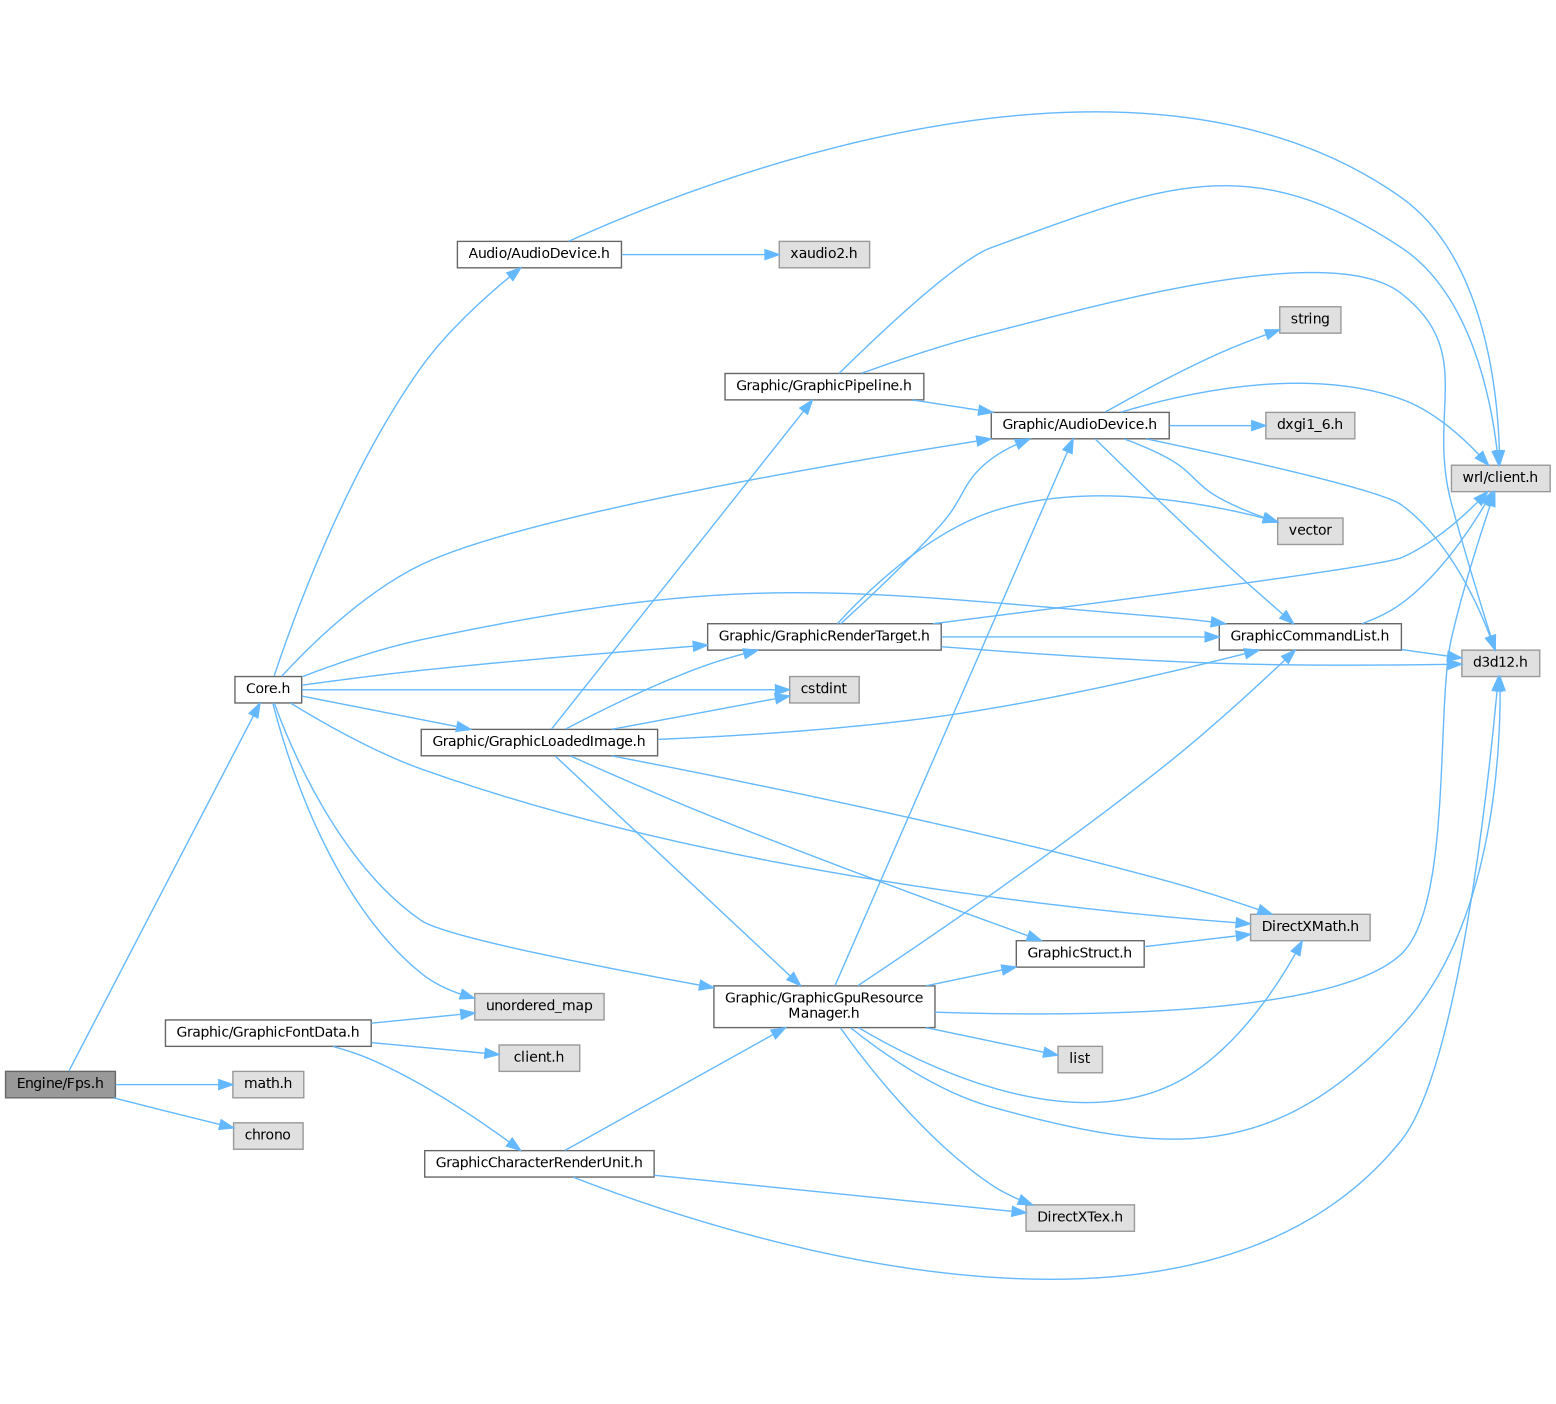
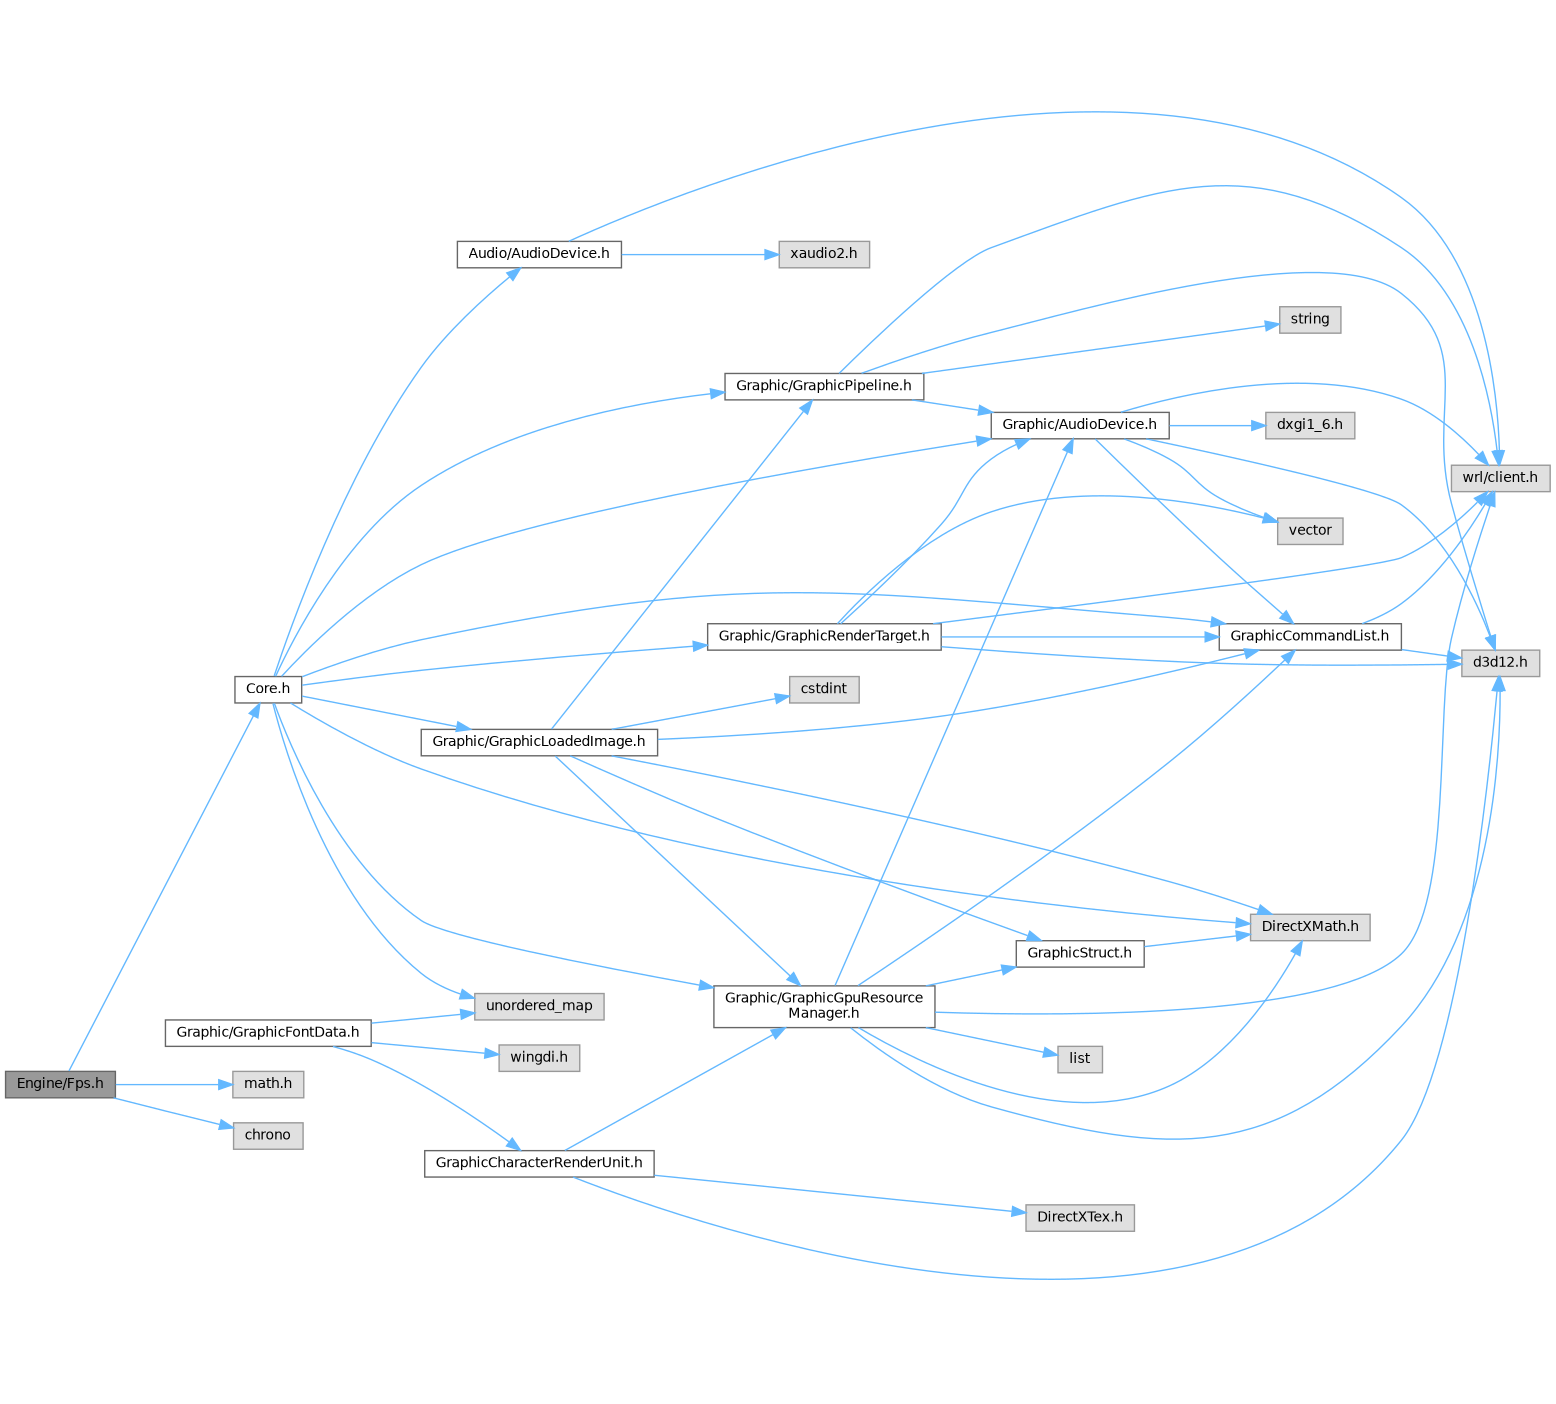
(1184, 370) -> (1094, 350)
(666, 681) -> none
(538, 690) -> (449, 469)
(539, 1058) -> (539, 1058)
(920, 1124) -> none
